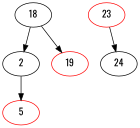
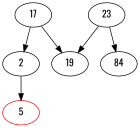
(33, 15) -> (33, 15)
(107, 15) -> (107, 15)
none -> (90, 37)
(70, 64) -> (70, 64)
(119, 64) -> (119, 64)
